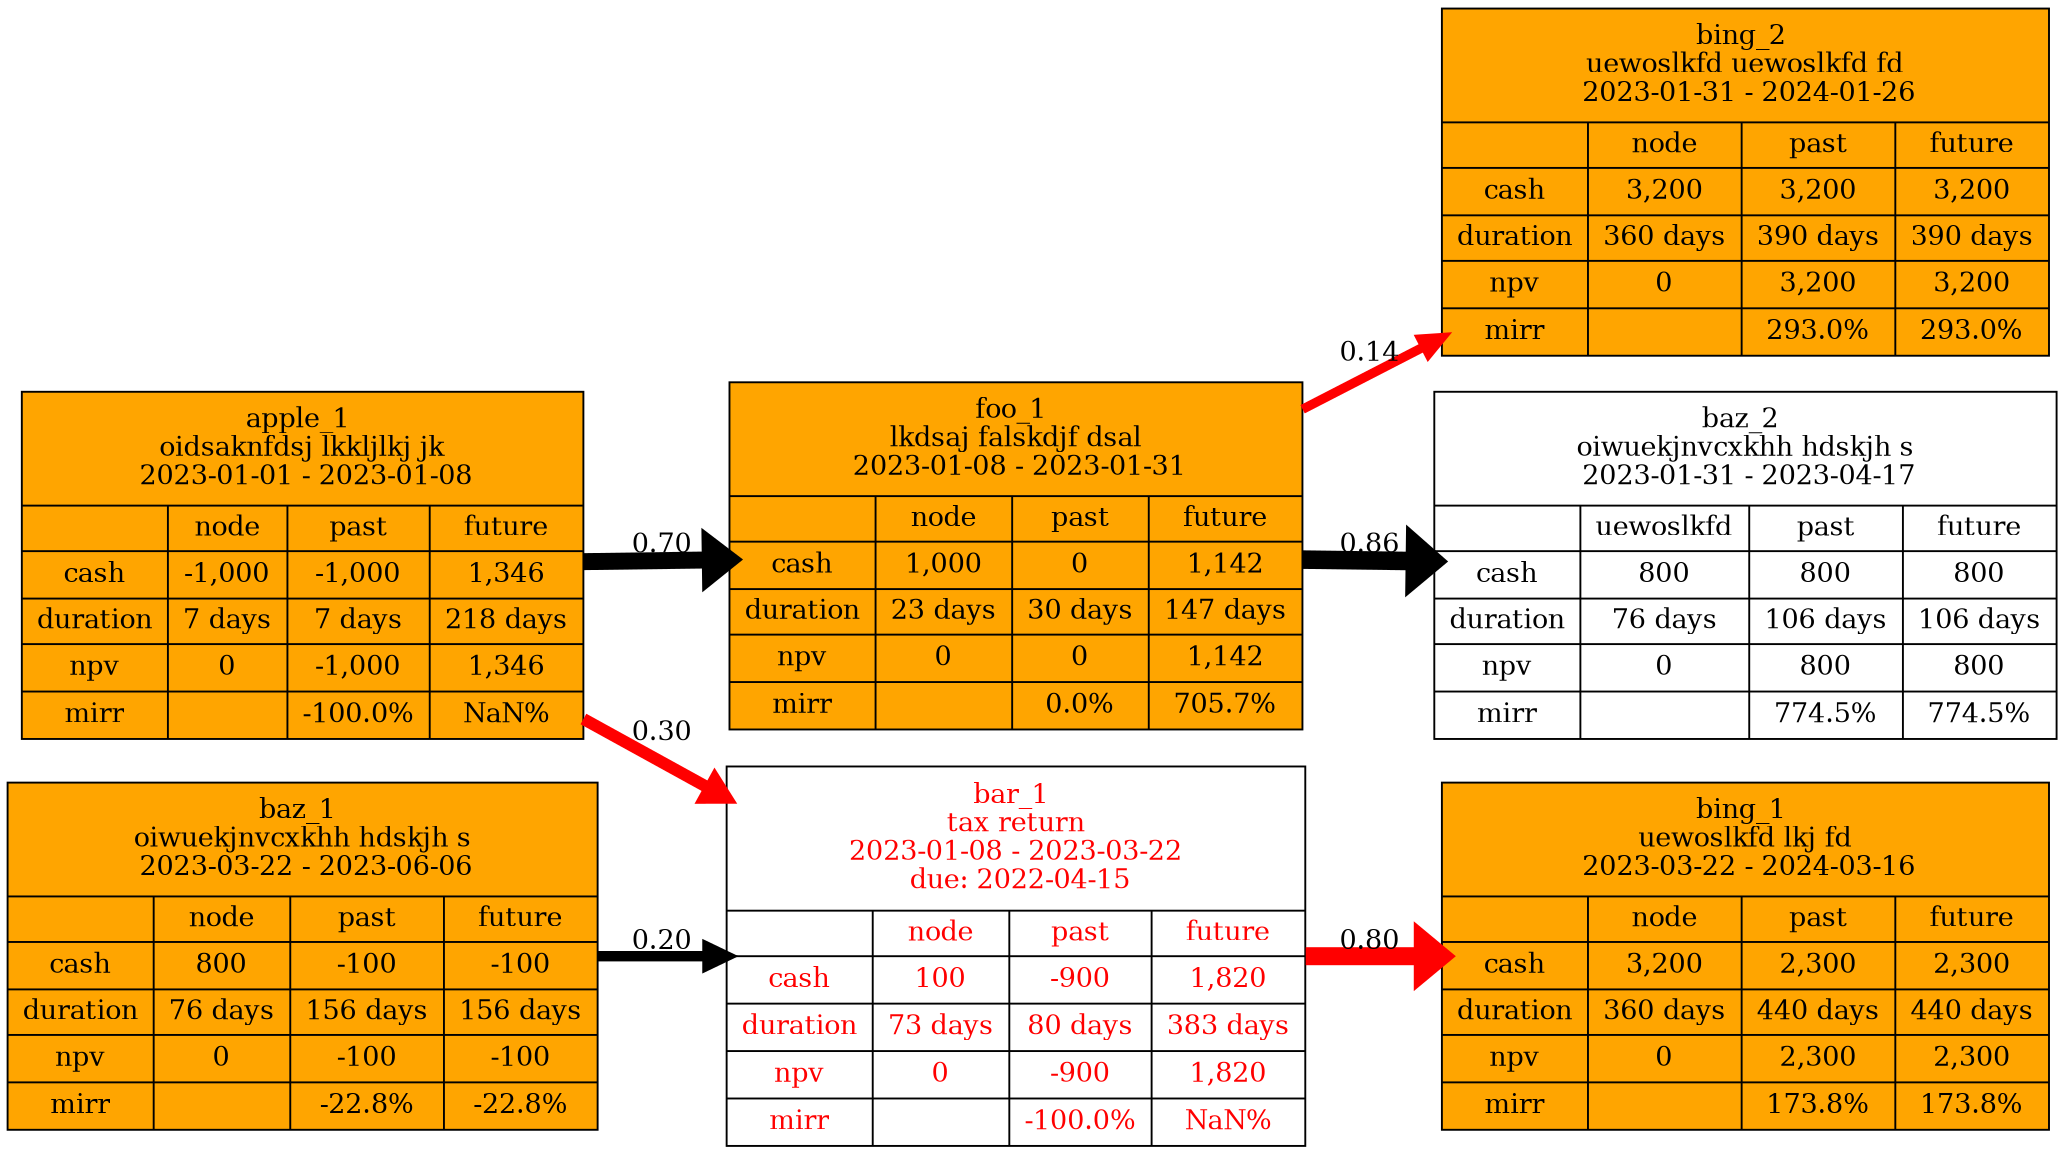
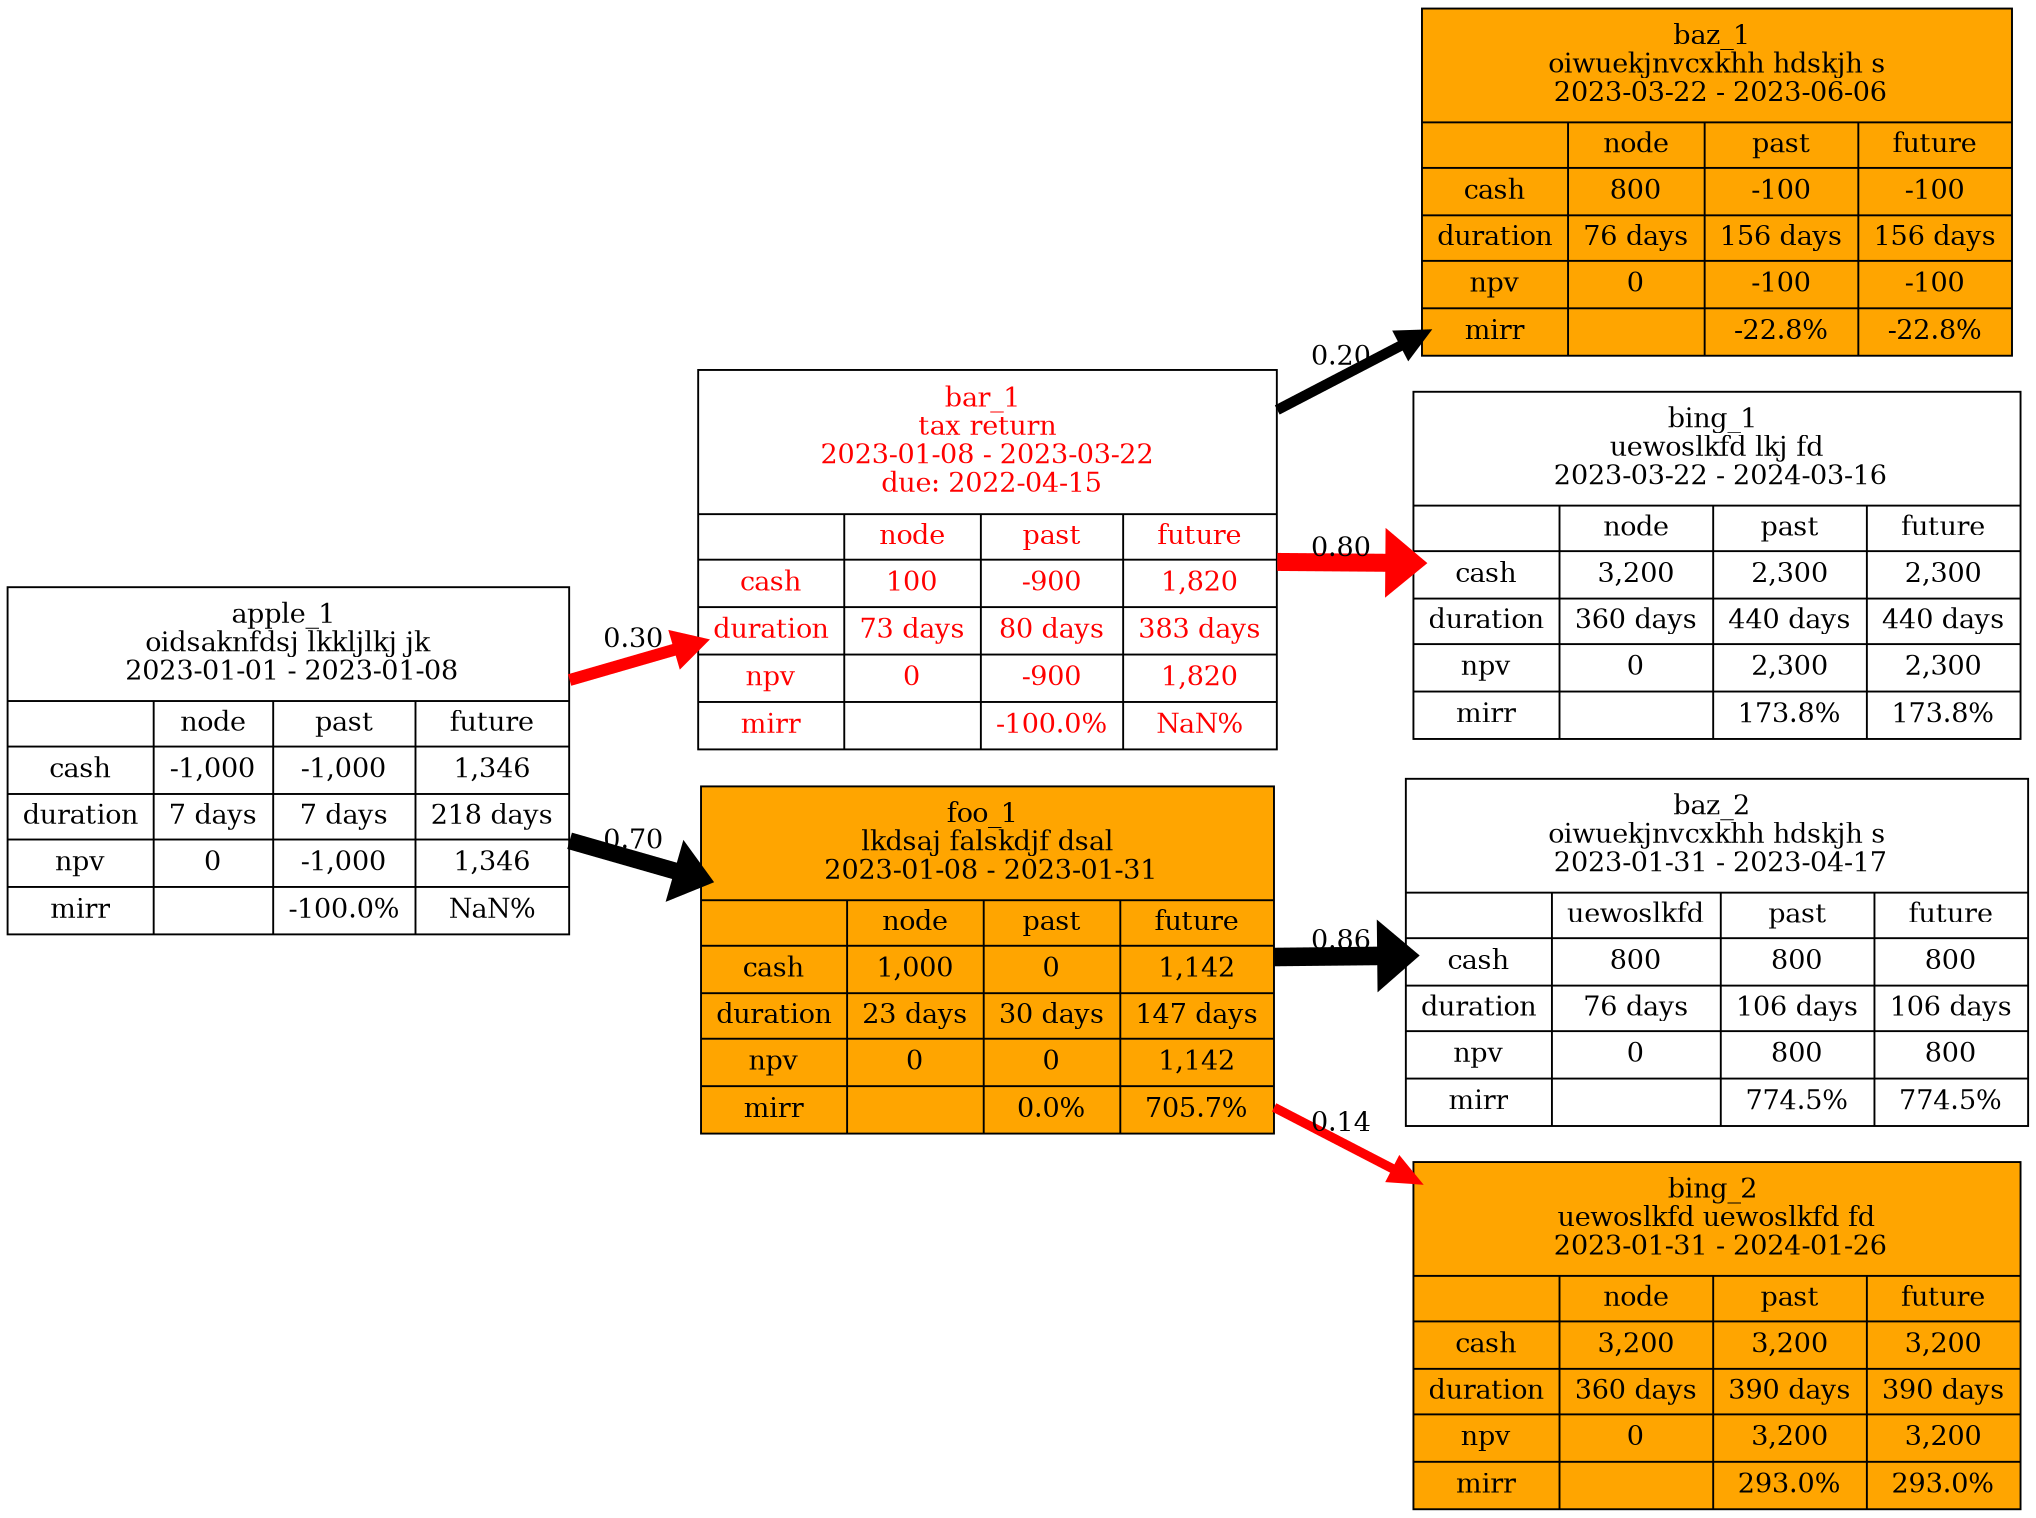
(303, 565) -> (288, 761)
(653, 956) -> (1341, 377)
(1745, 956) -> (1717, 565)
